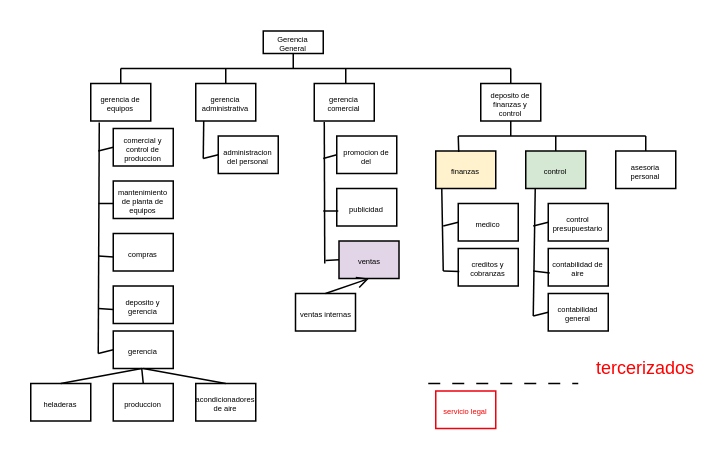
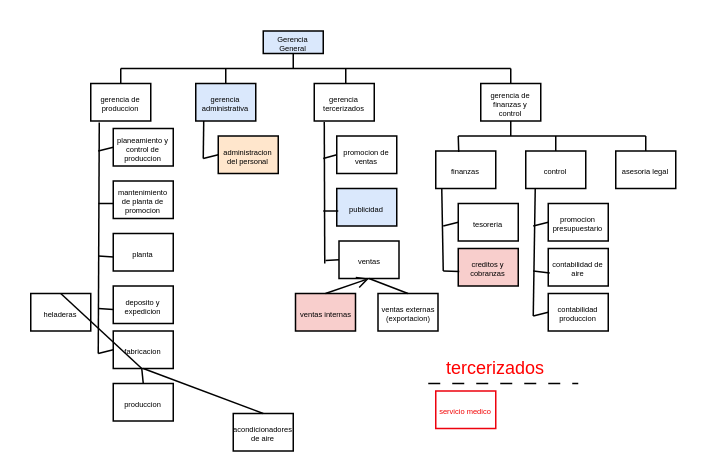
(293, 42) -> (293, 42)
(226, 102) -> (226, 102)
(121, 103) -> (121, 103)
(344, 103) -> (344, 103)
(511, 103) -> (511, 103)
(143, 148) -> (143, 148)
(248, 155) -> (248, 155)
(367, 155) -> (367, 155)
(466, 170) -> (466, 170)
(556, 170) -> (556, 170)
(646, 170) -> (646, 170)
(143, 200) -> (143, 200)
(367, 207) -> (367, 207)
(488, 223) -> (488, 223)
(578, 223) -> (578, 223)
(143, 253) -> (143, 253)
(369, 260) -> (369, 260)
(488, 267) -> (488, 267)
none -> (389, 286)
(143, 305) -> (143, 305)
(326, 312) -> (326, 312)
none -> (408, 312)
(578, 313) -> (578, 313)
(143, 350) -> (143, 350)
(646, 368) -> (496, 368)
(61, 402) -> (61, 312)
(226, 402) -> (263, 432)
(466, 410) -> (466, 410)
